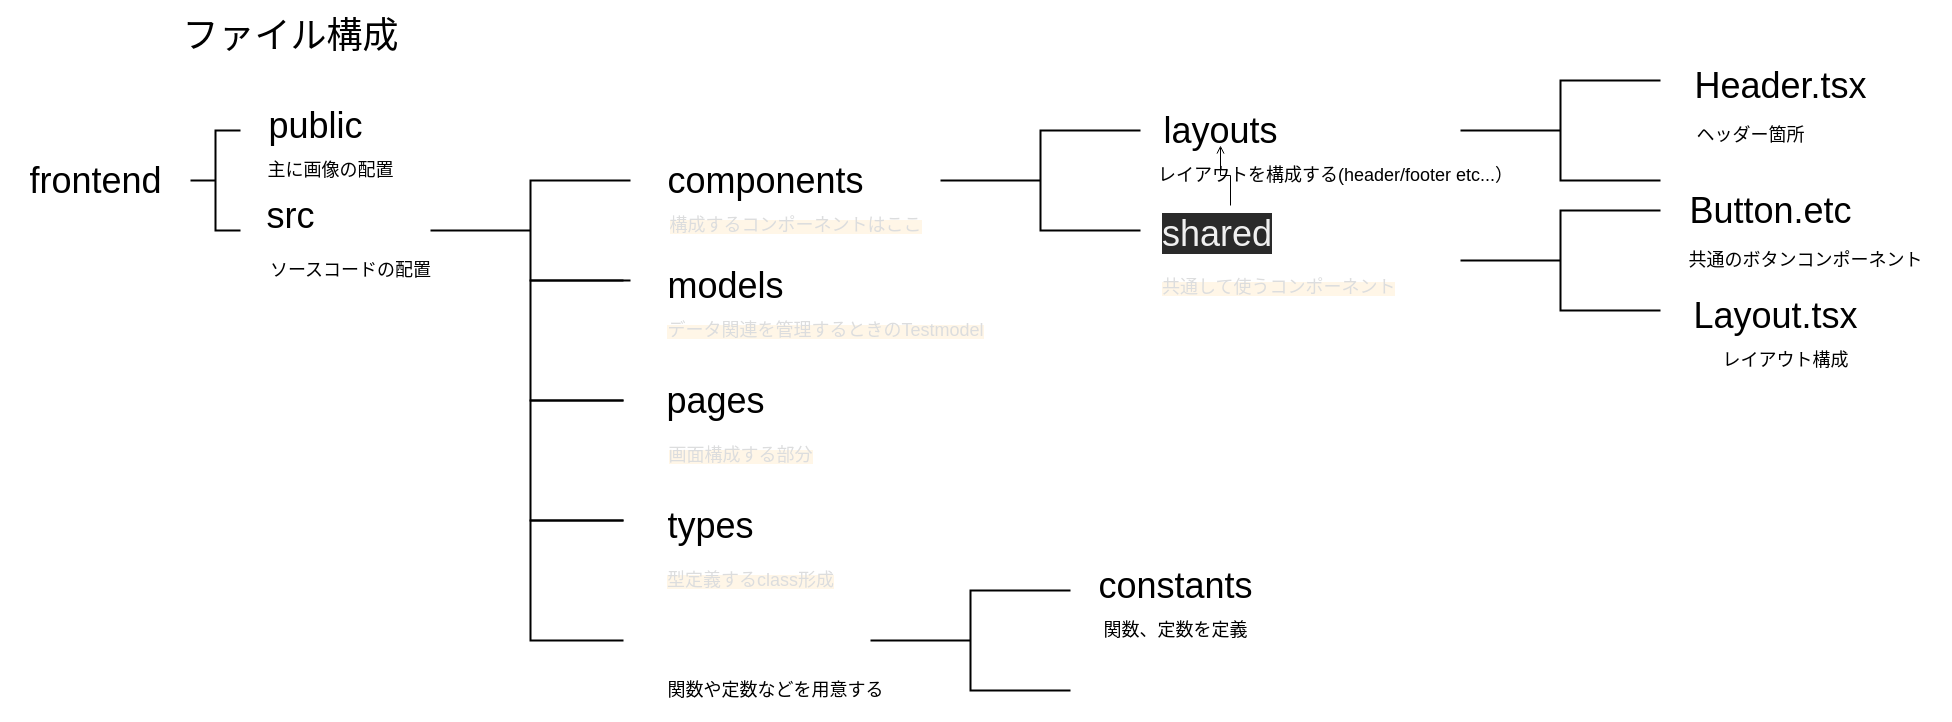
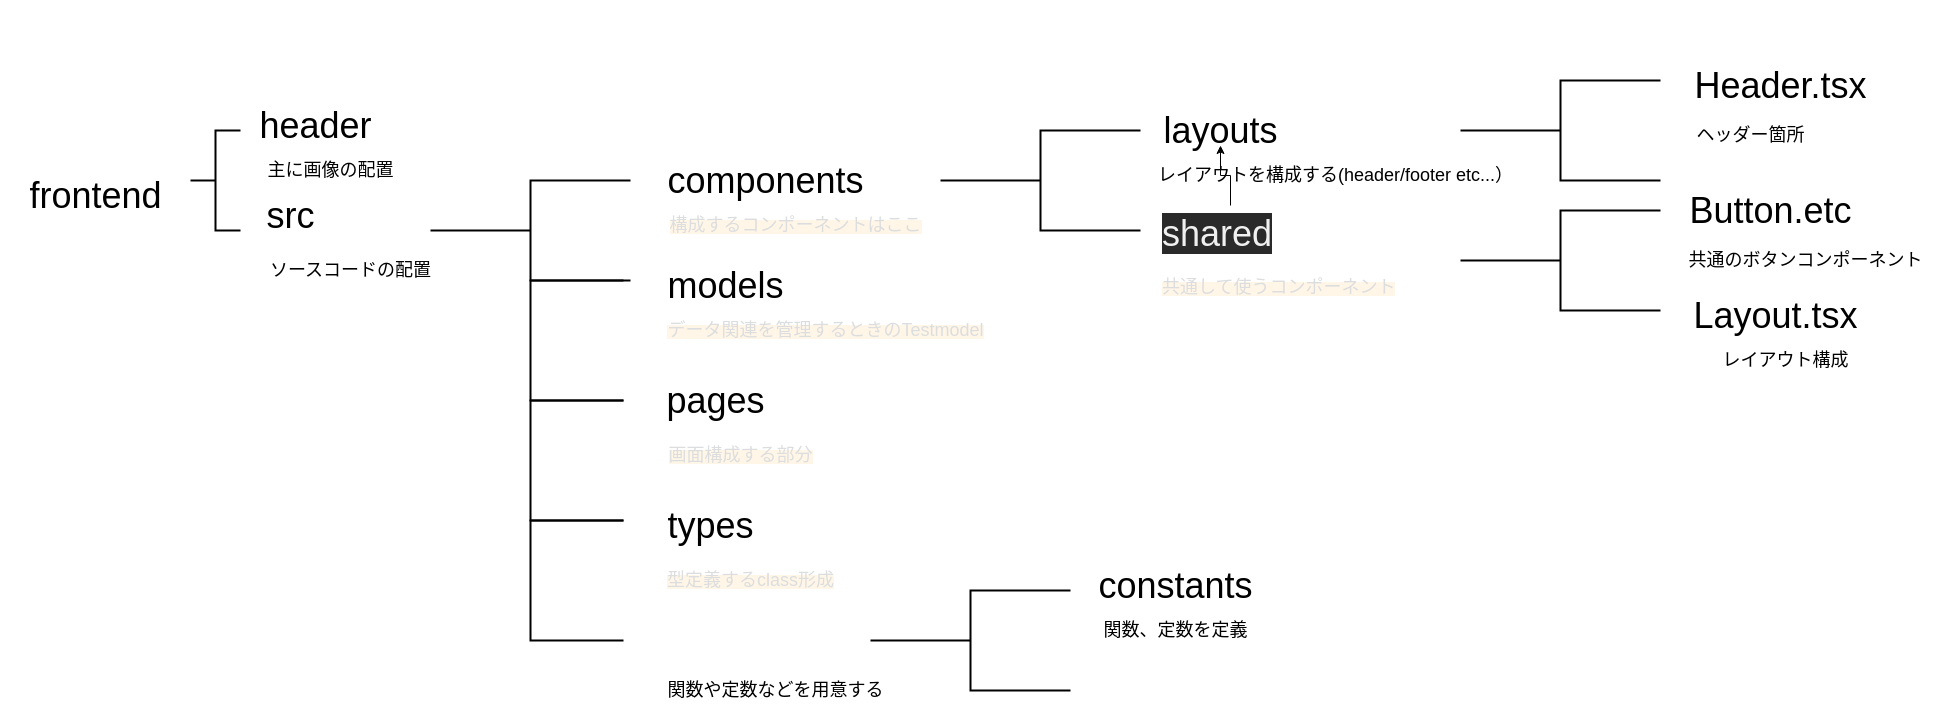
(291, 36) -> none
(316, 126) -> (316, 126)
(1221, 151) -> (1221, 153)
(96, 181) -> (96, 196)
